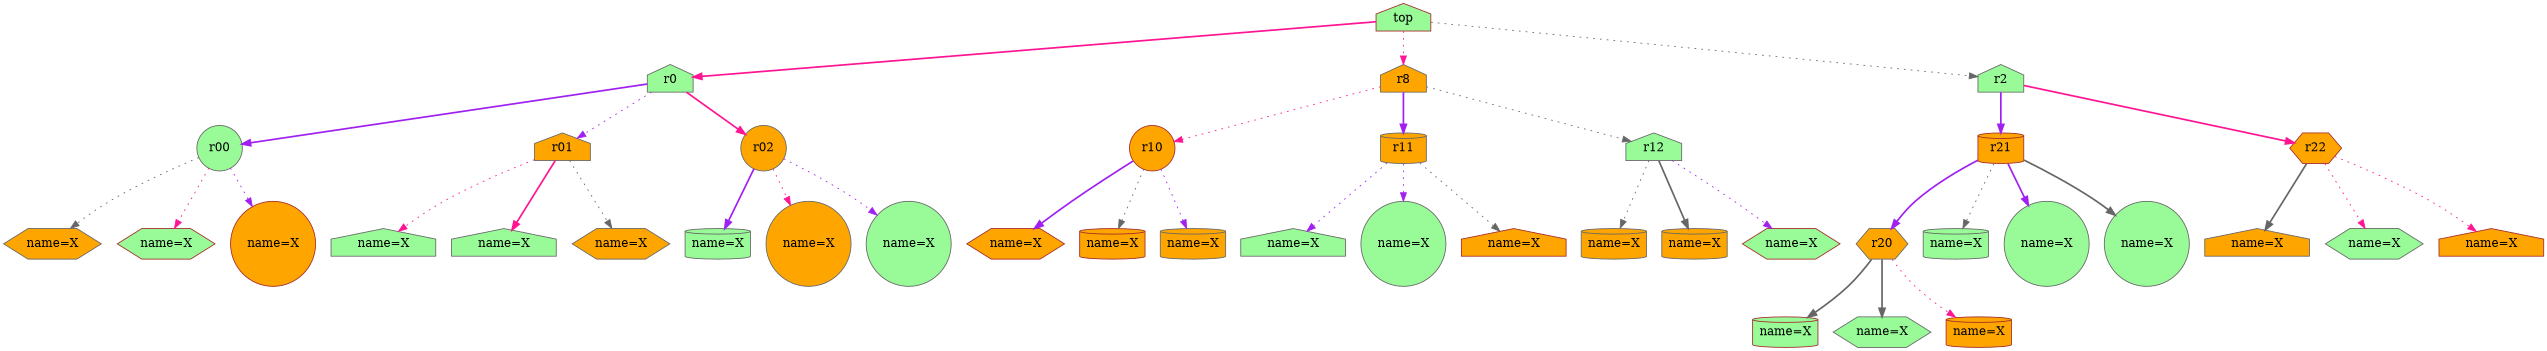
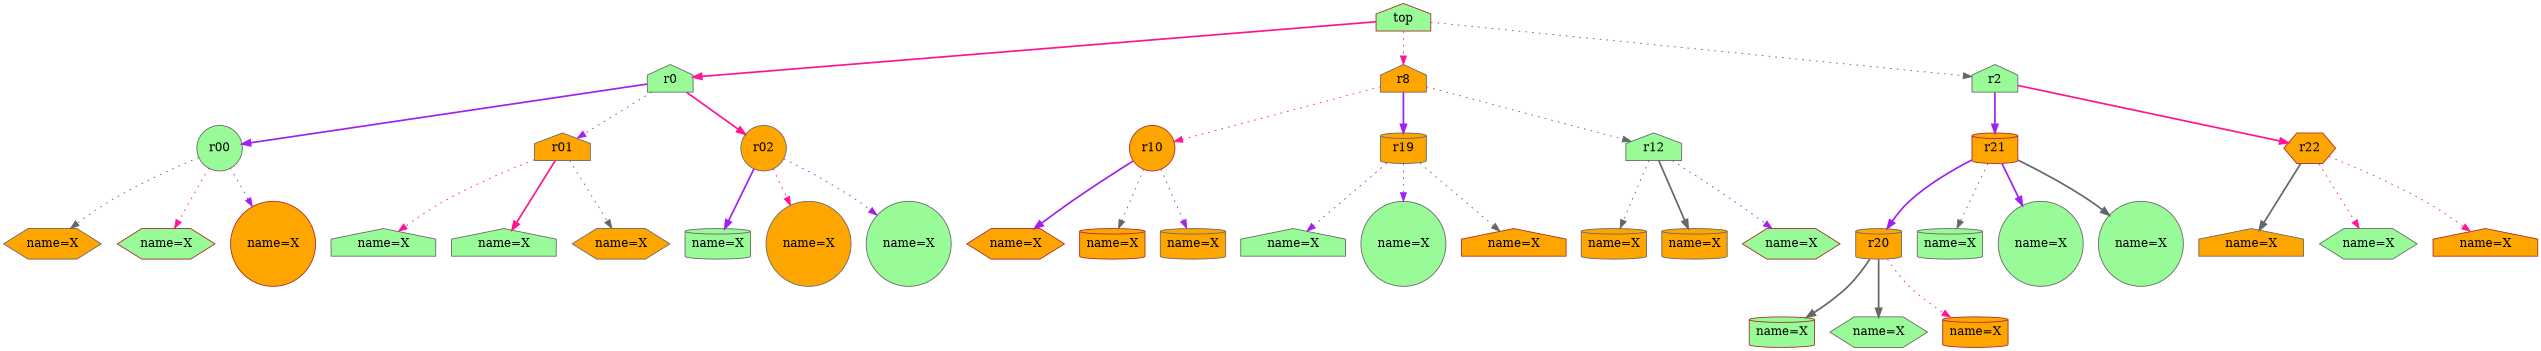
(1403, 148) -> (1403, 148)
(1882, 244) -> (1879, 244)
